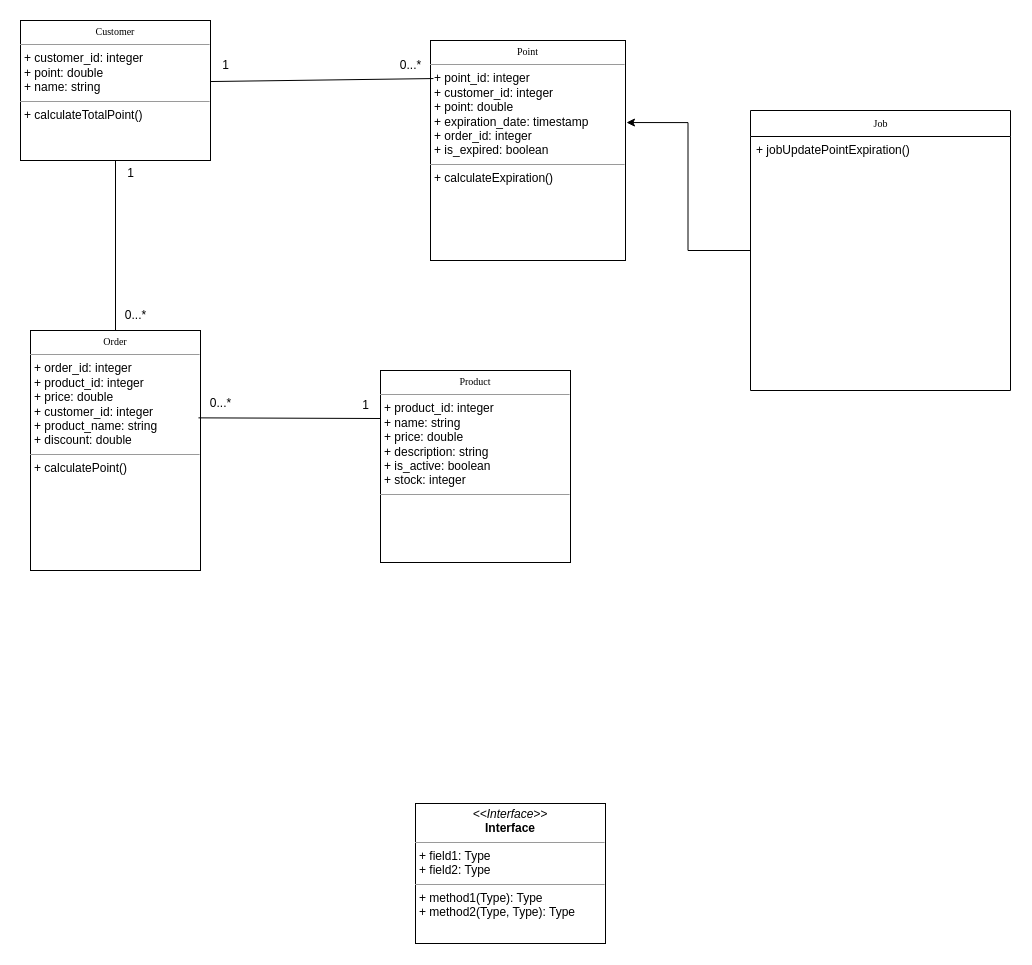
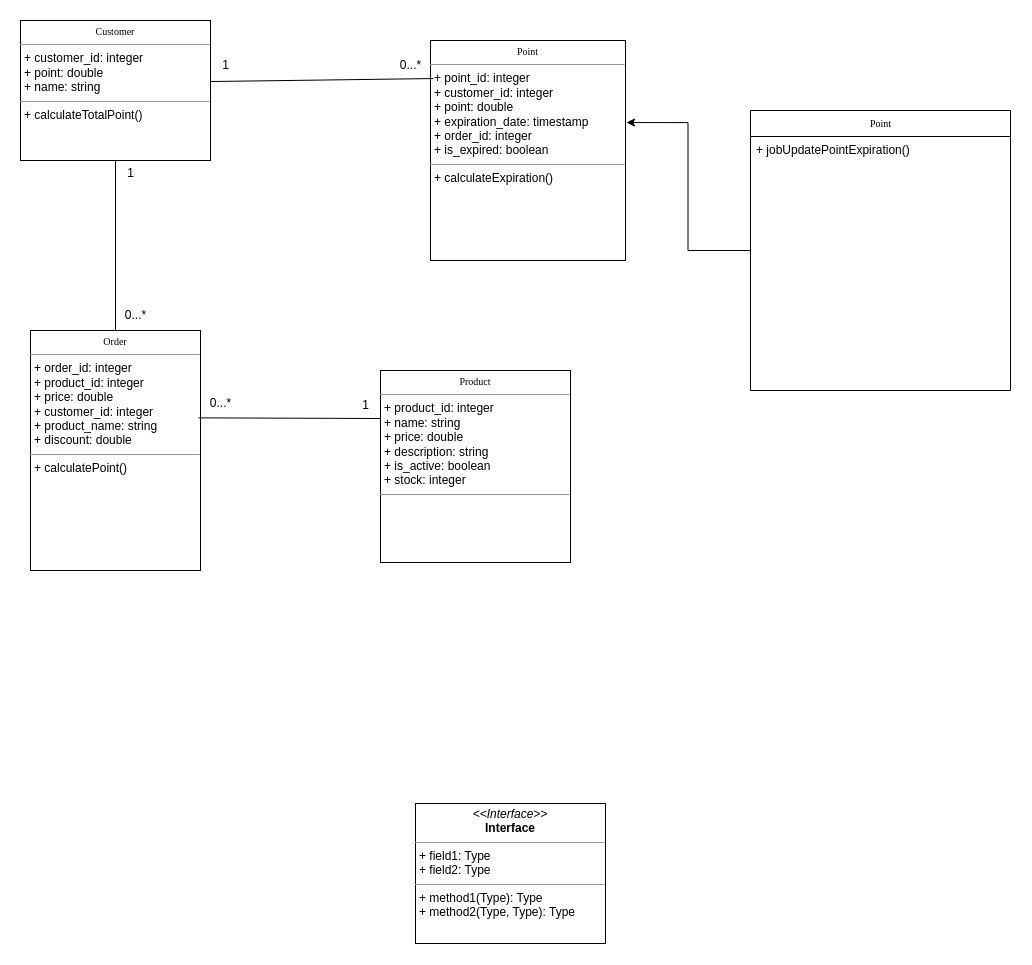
(881, 124) -> (881, 124)
